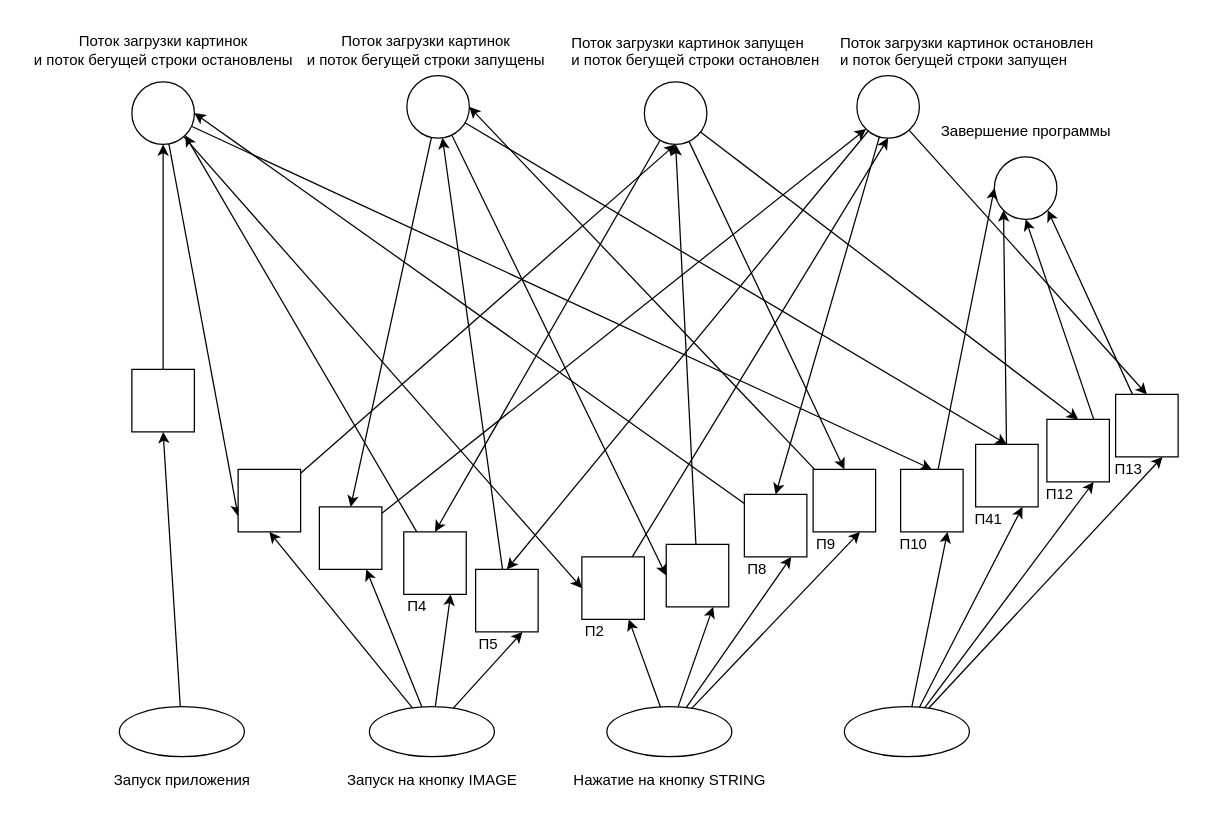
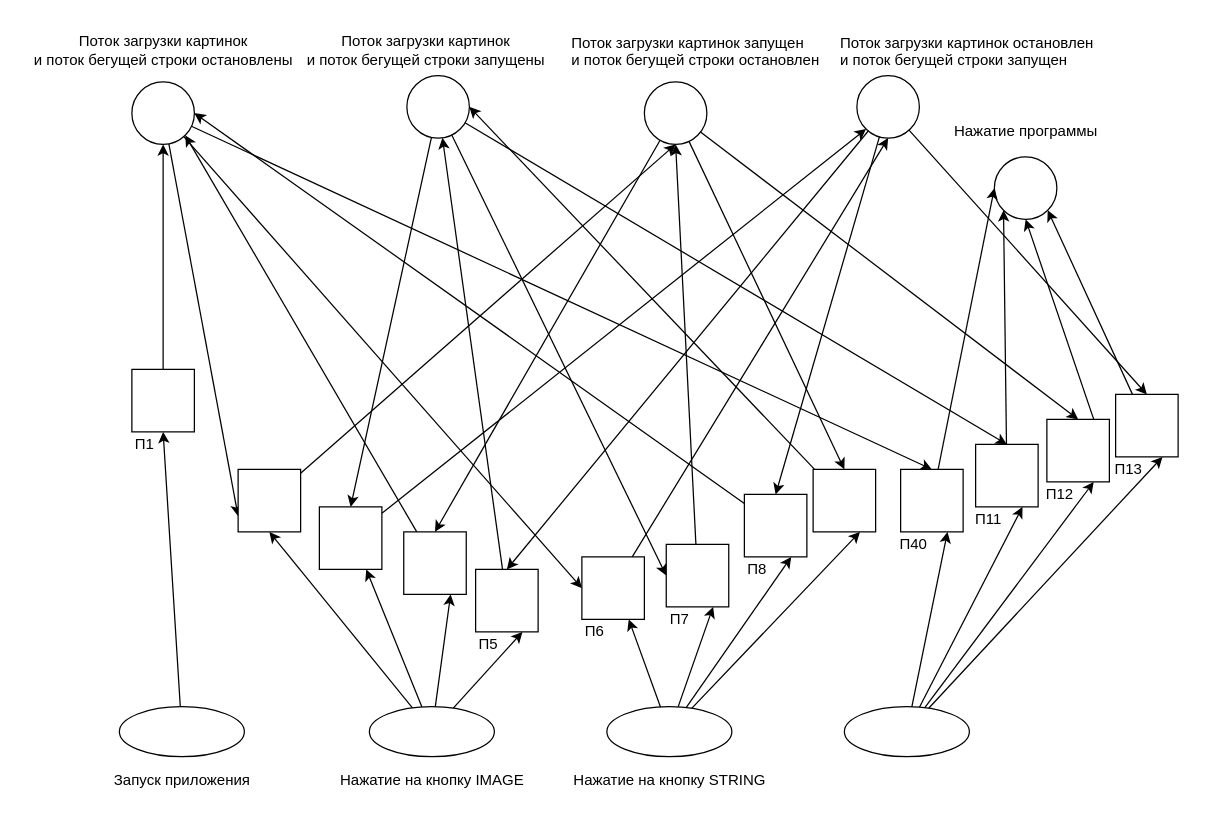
(1026, 132) -> (1026, 132)
none -> (144, 444)
(989, 519) -> (989, 519)
(826, 544) -> none
(914, 544) -> (914, 544)
(416, 607) -> none
none -> (679, 619)
(595, 632) -> (595, 632)
(433, 781) -> (433, 781)
